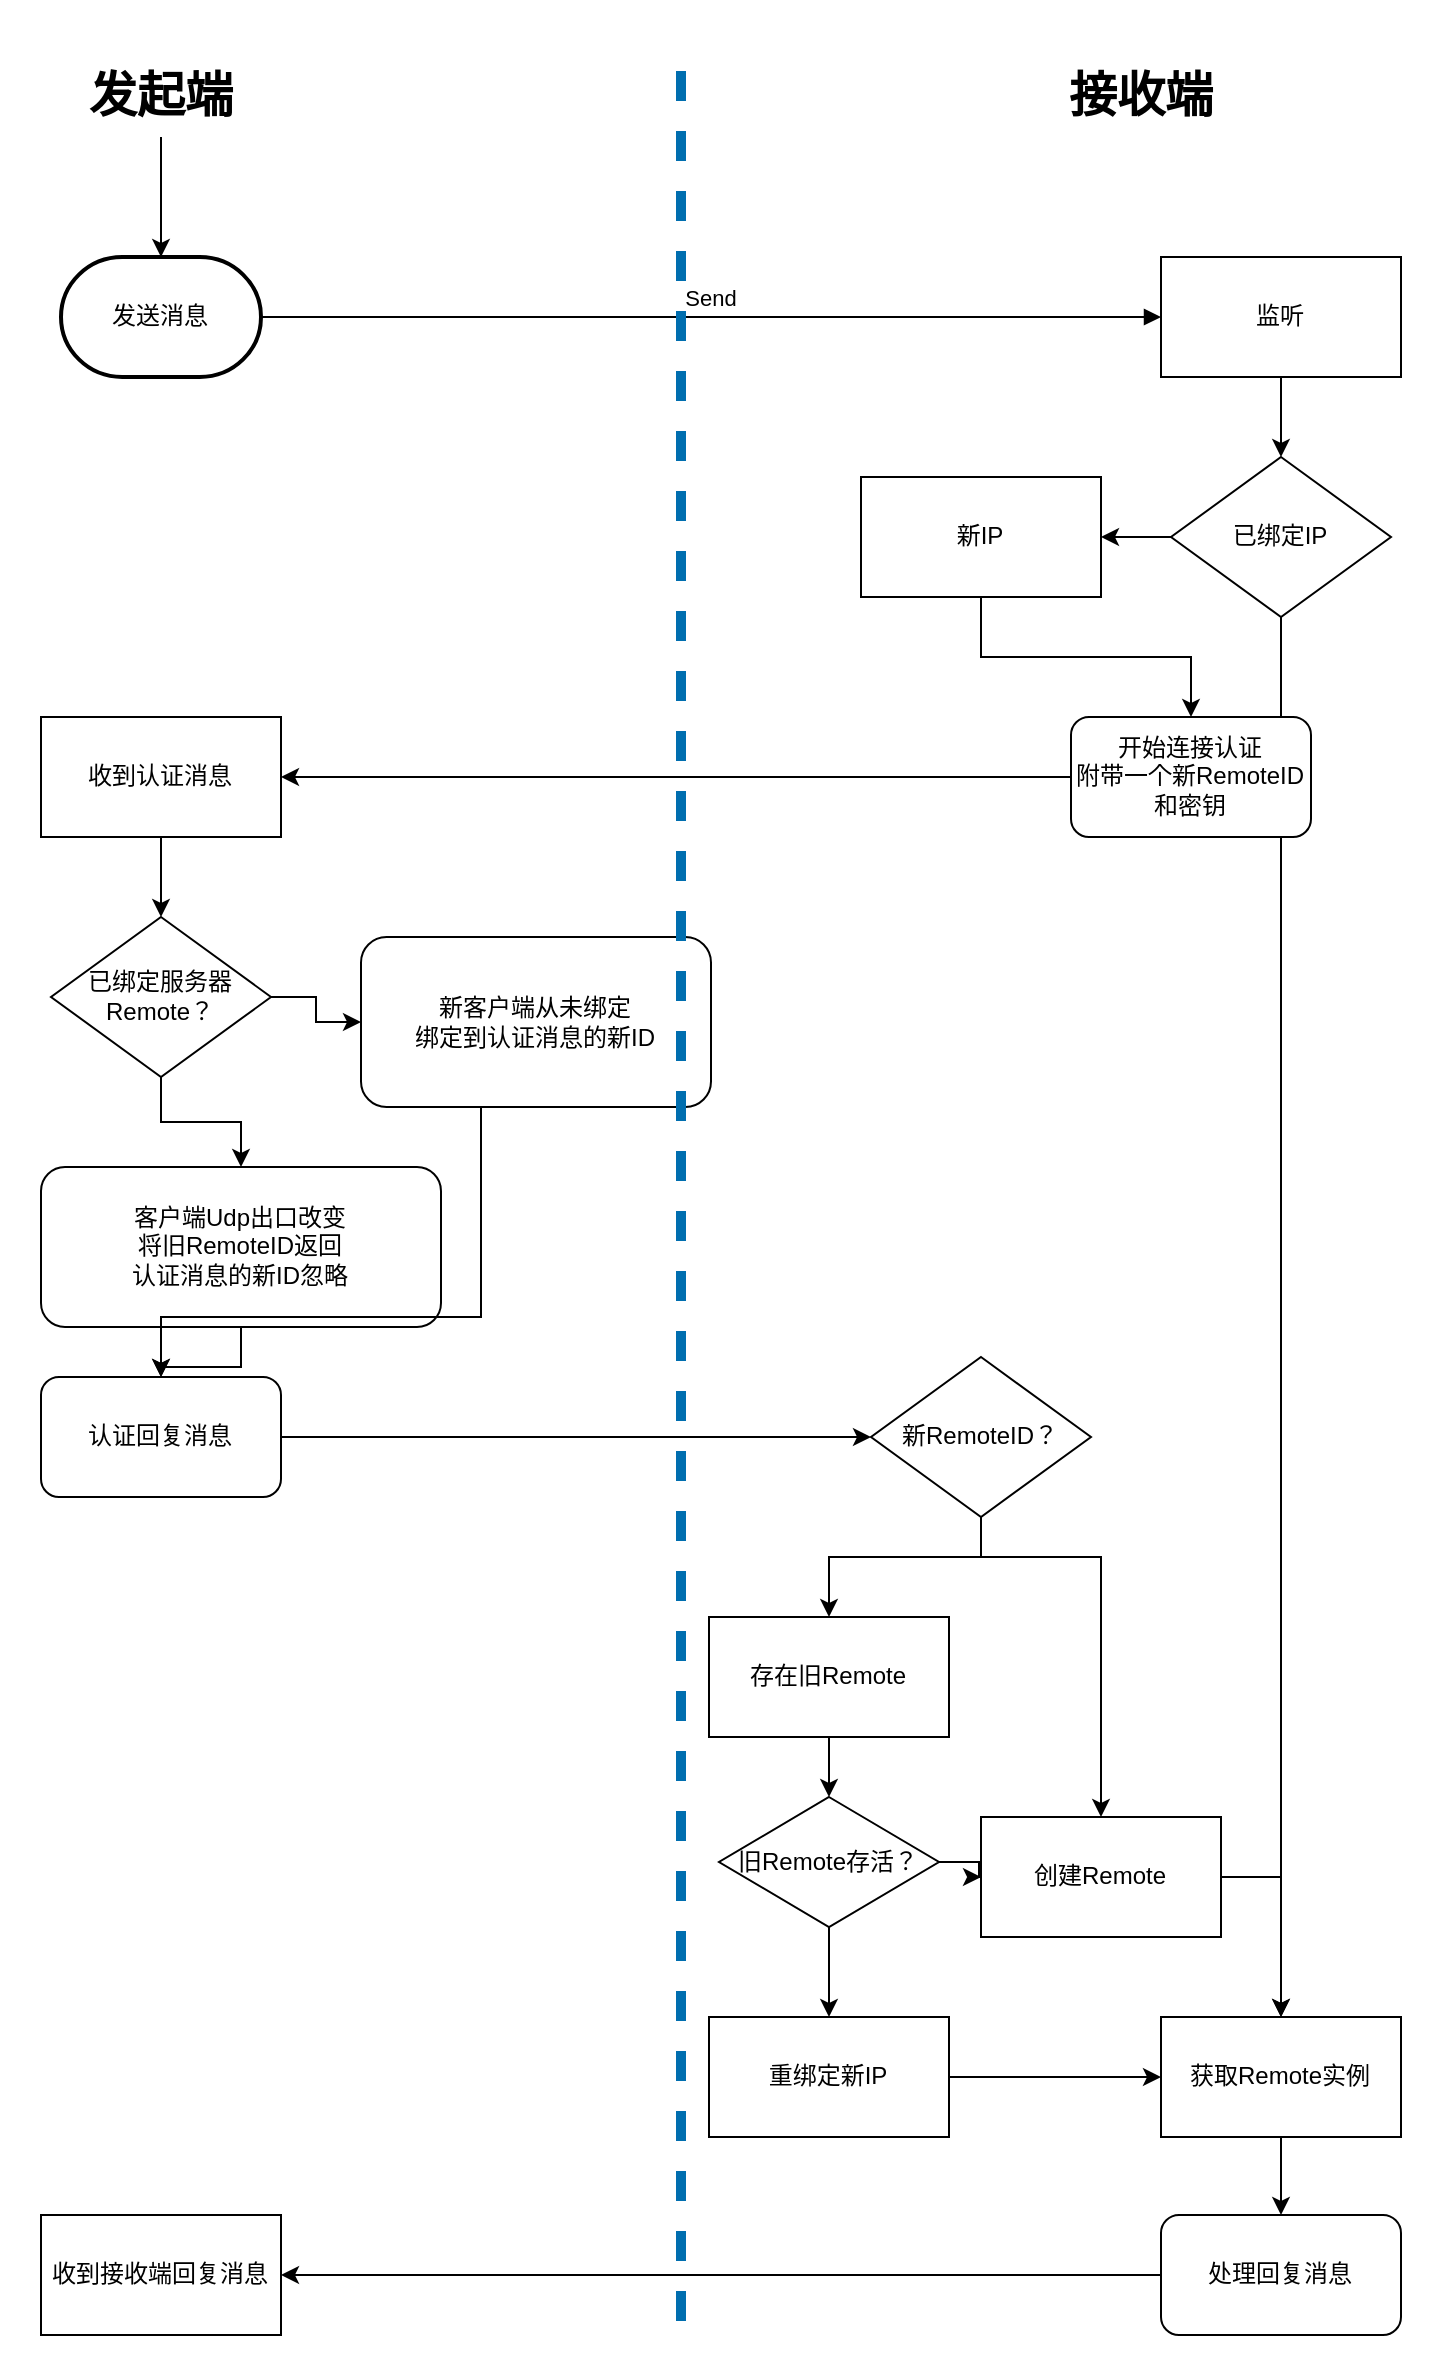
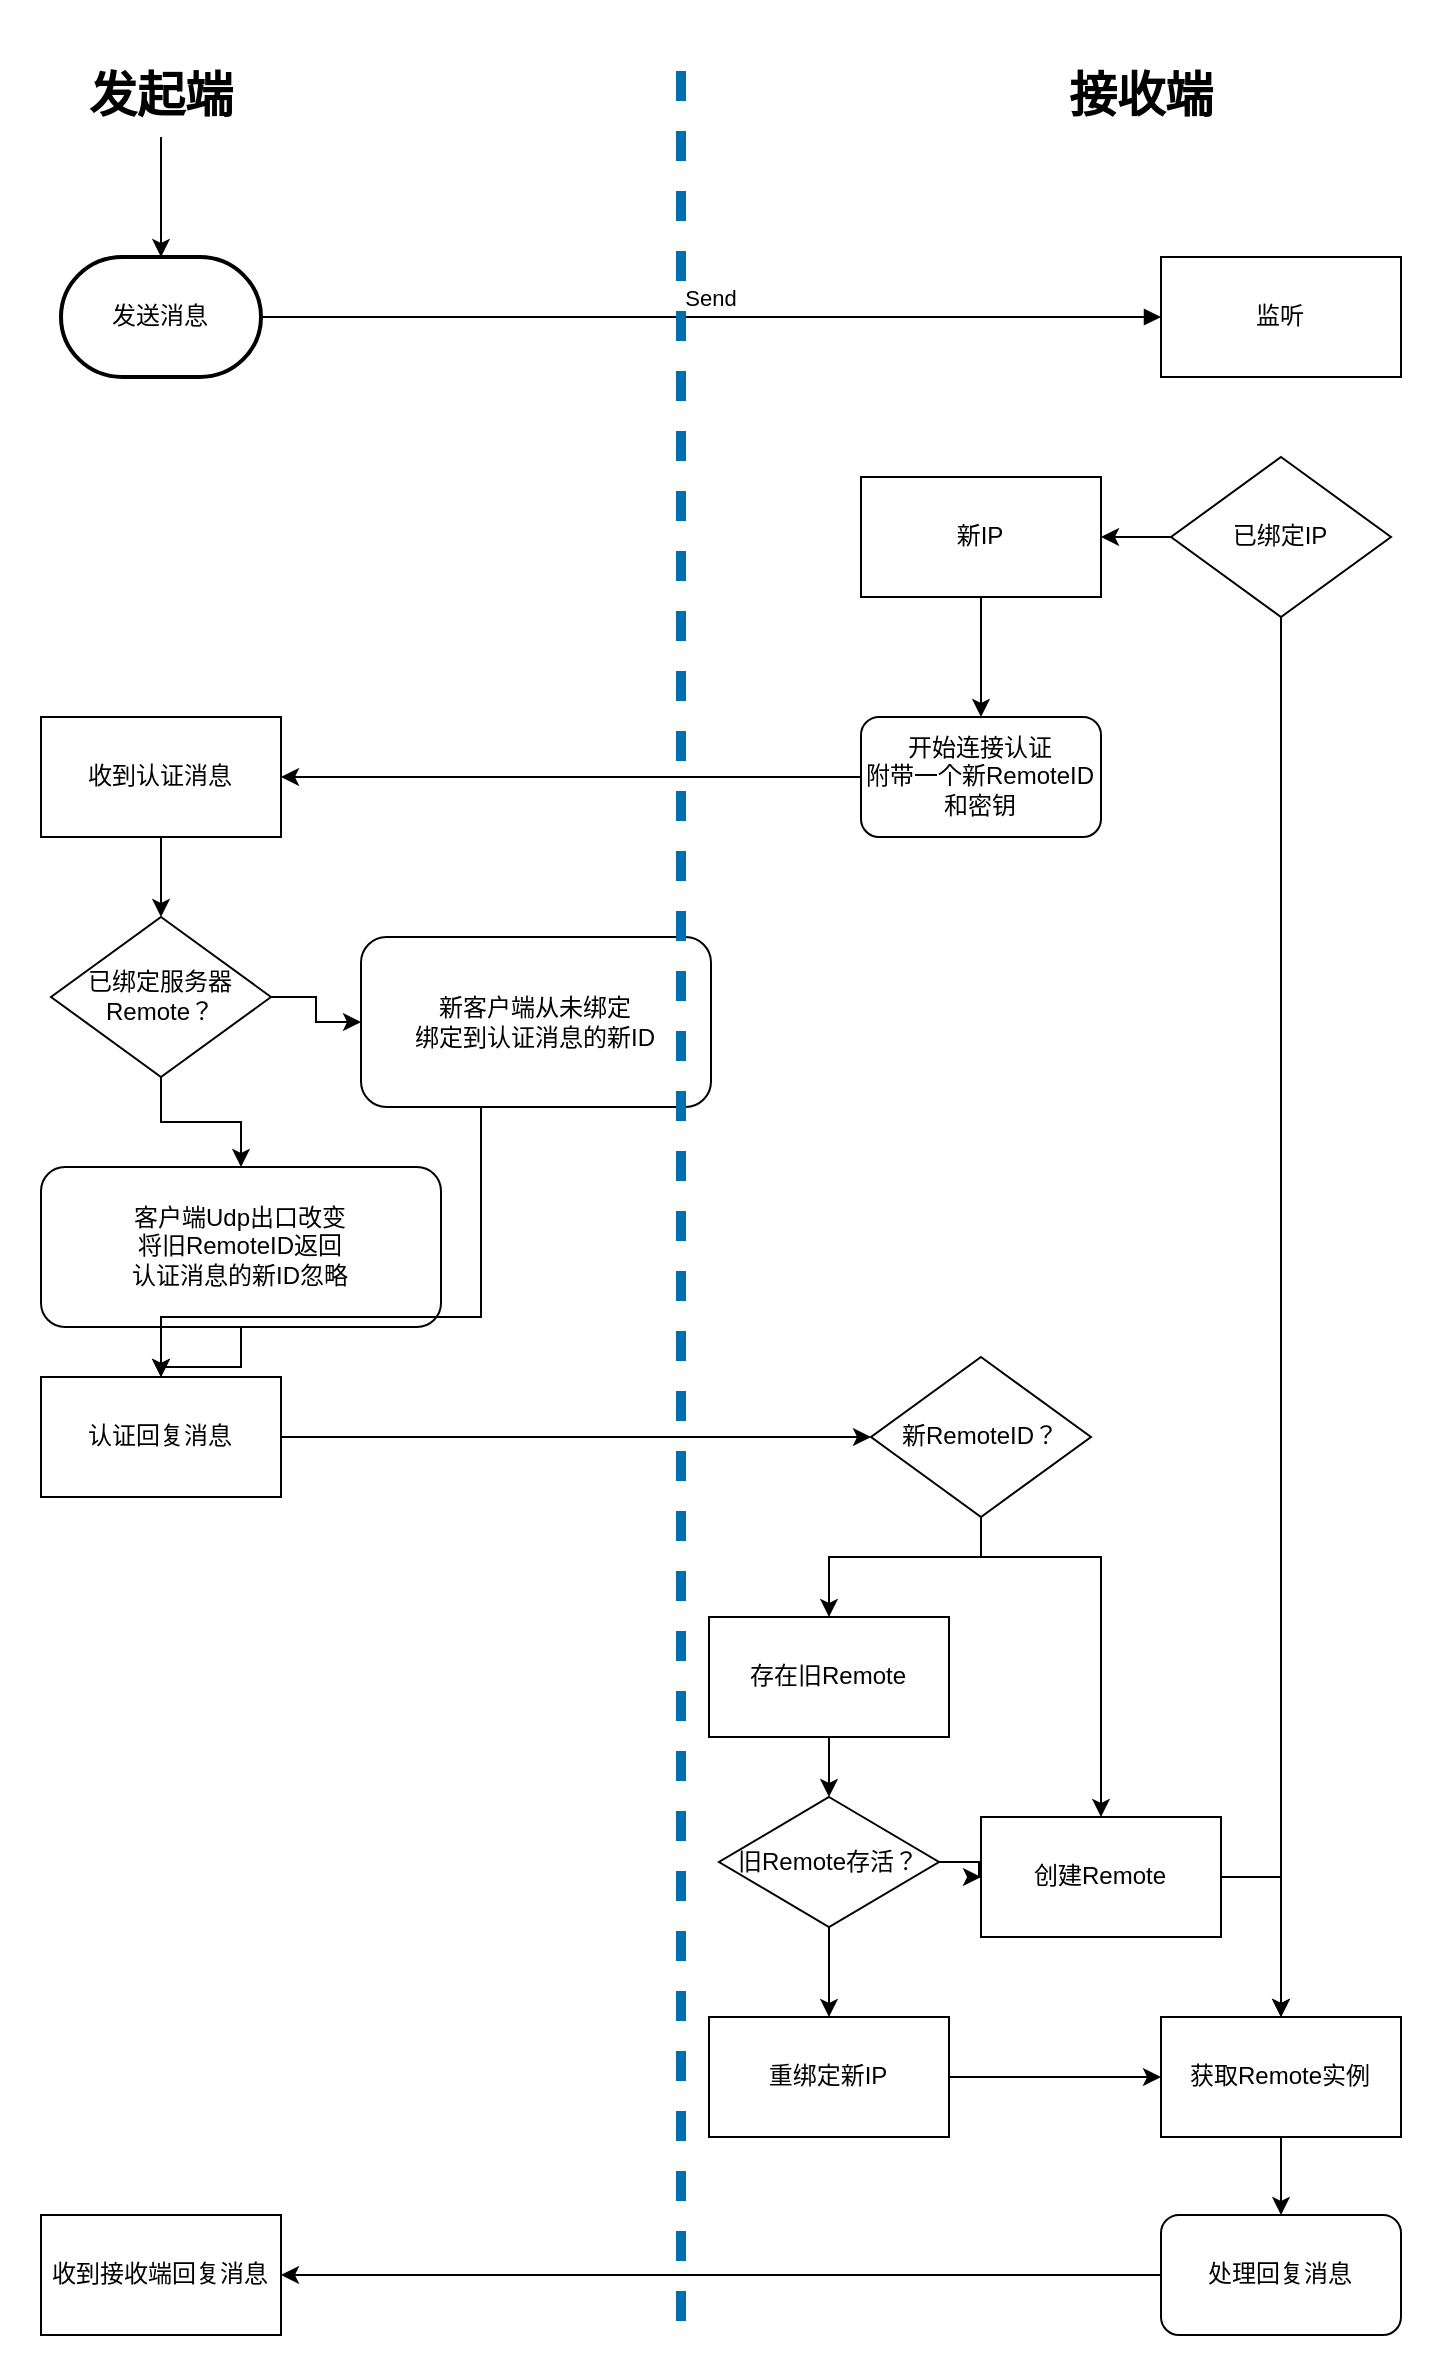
(1281, 410) -> none
(1191, 777) -> (981, 777)
(161, 1437) -> (161, 1437)
